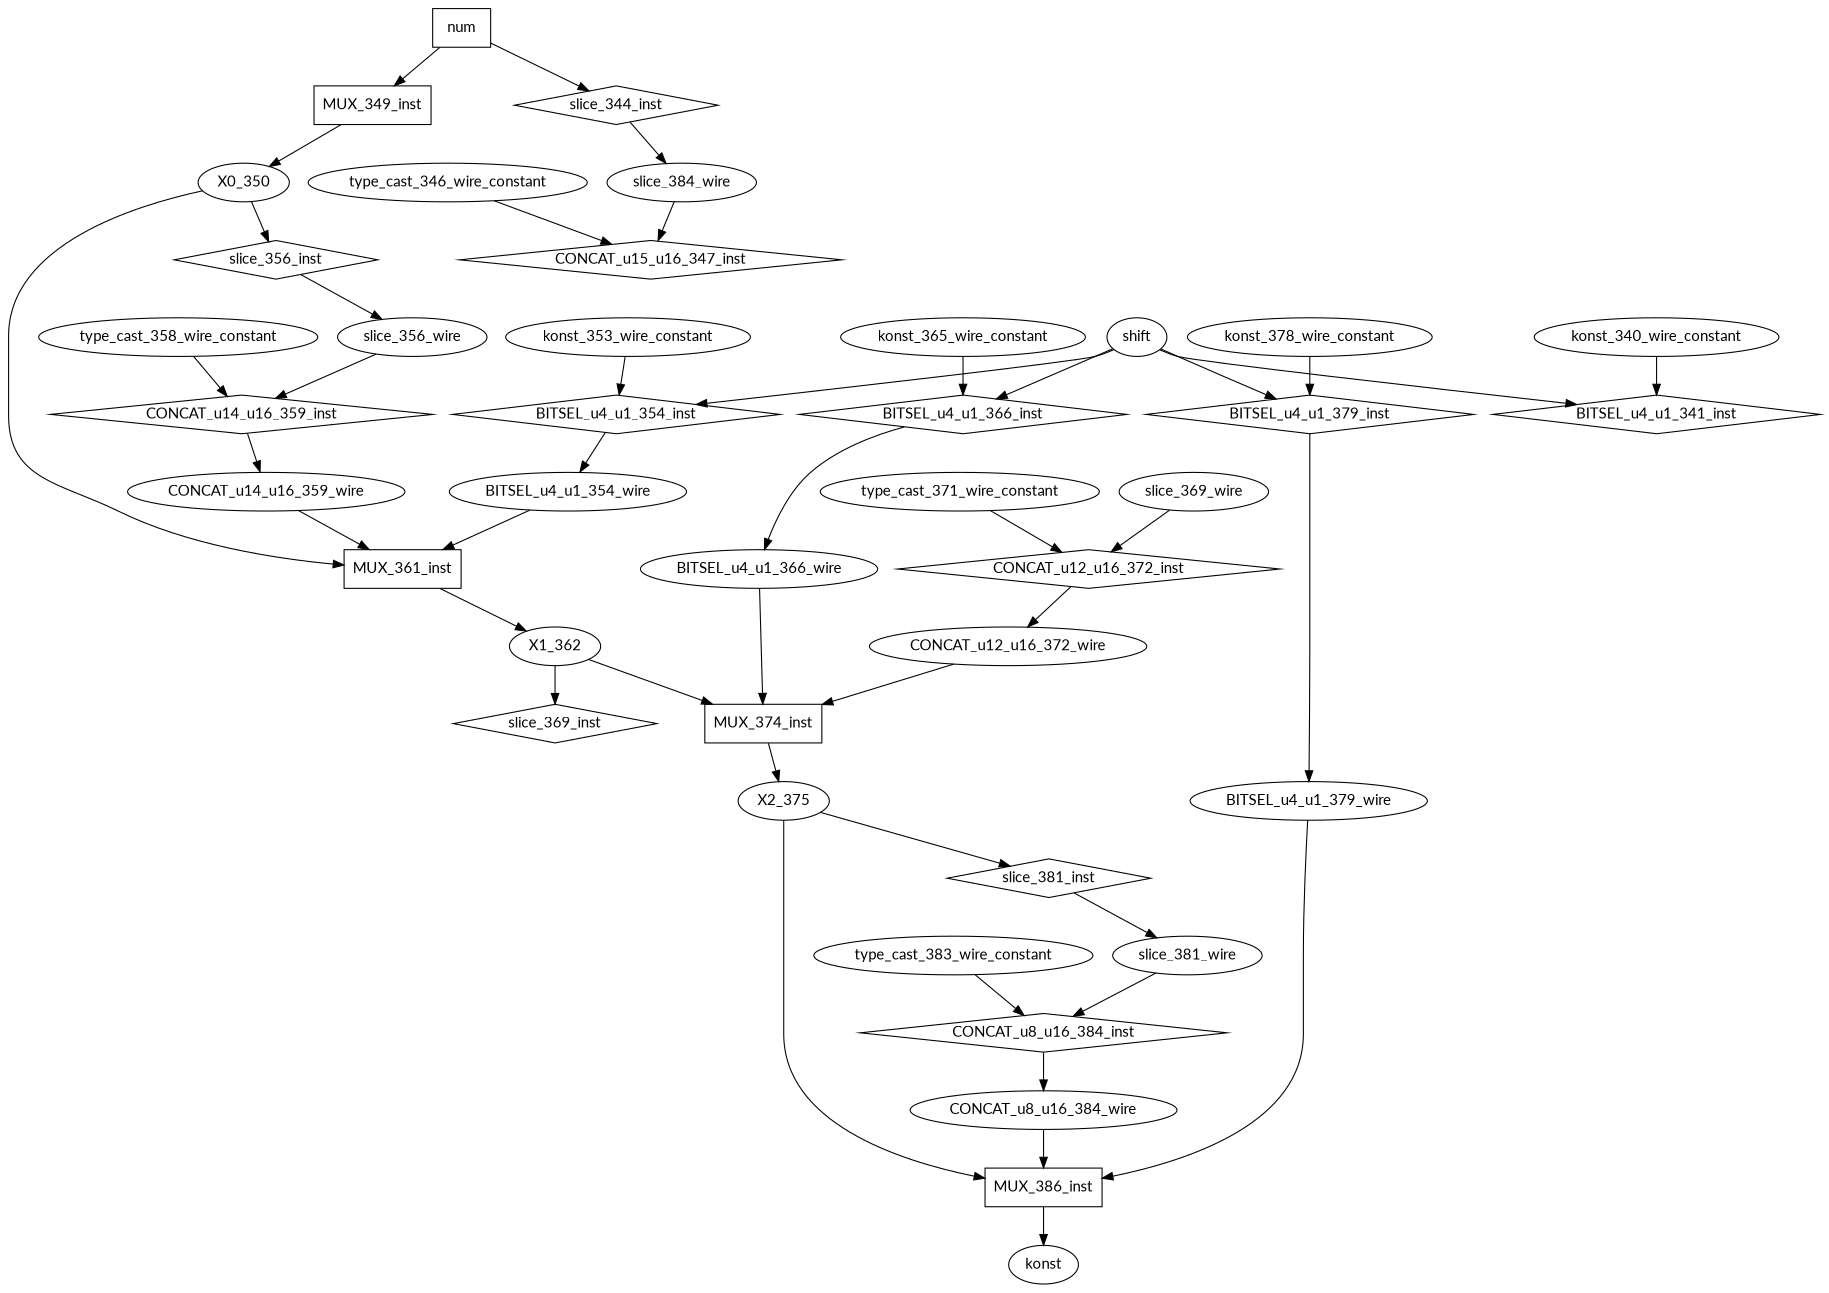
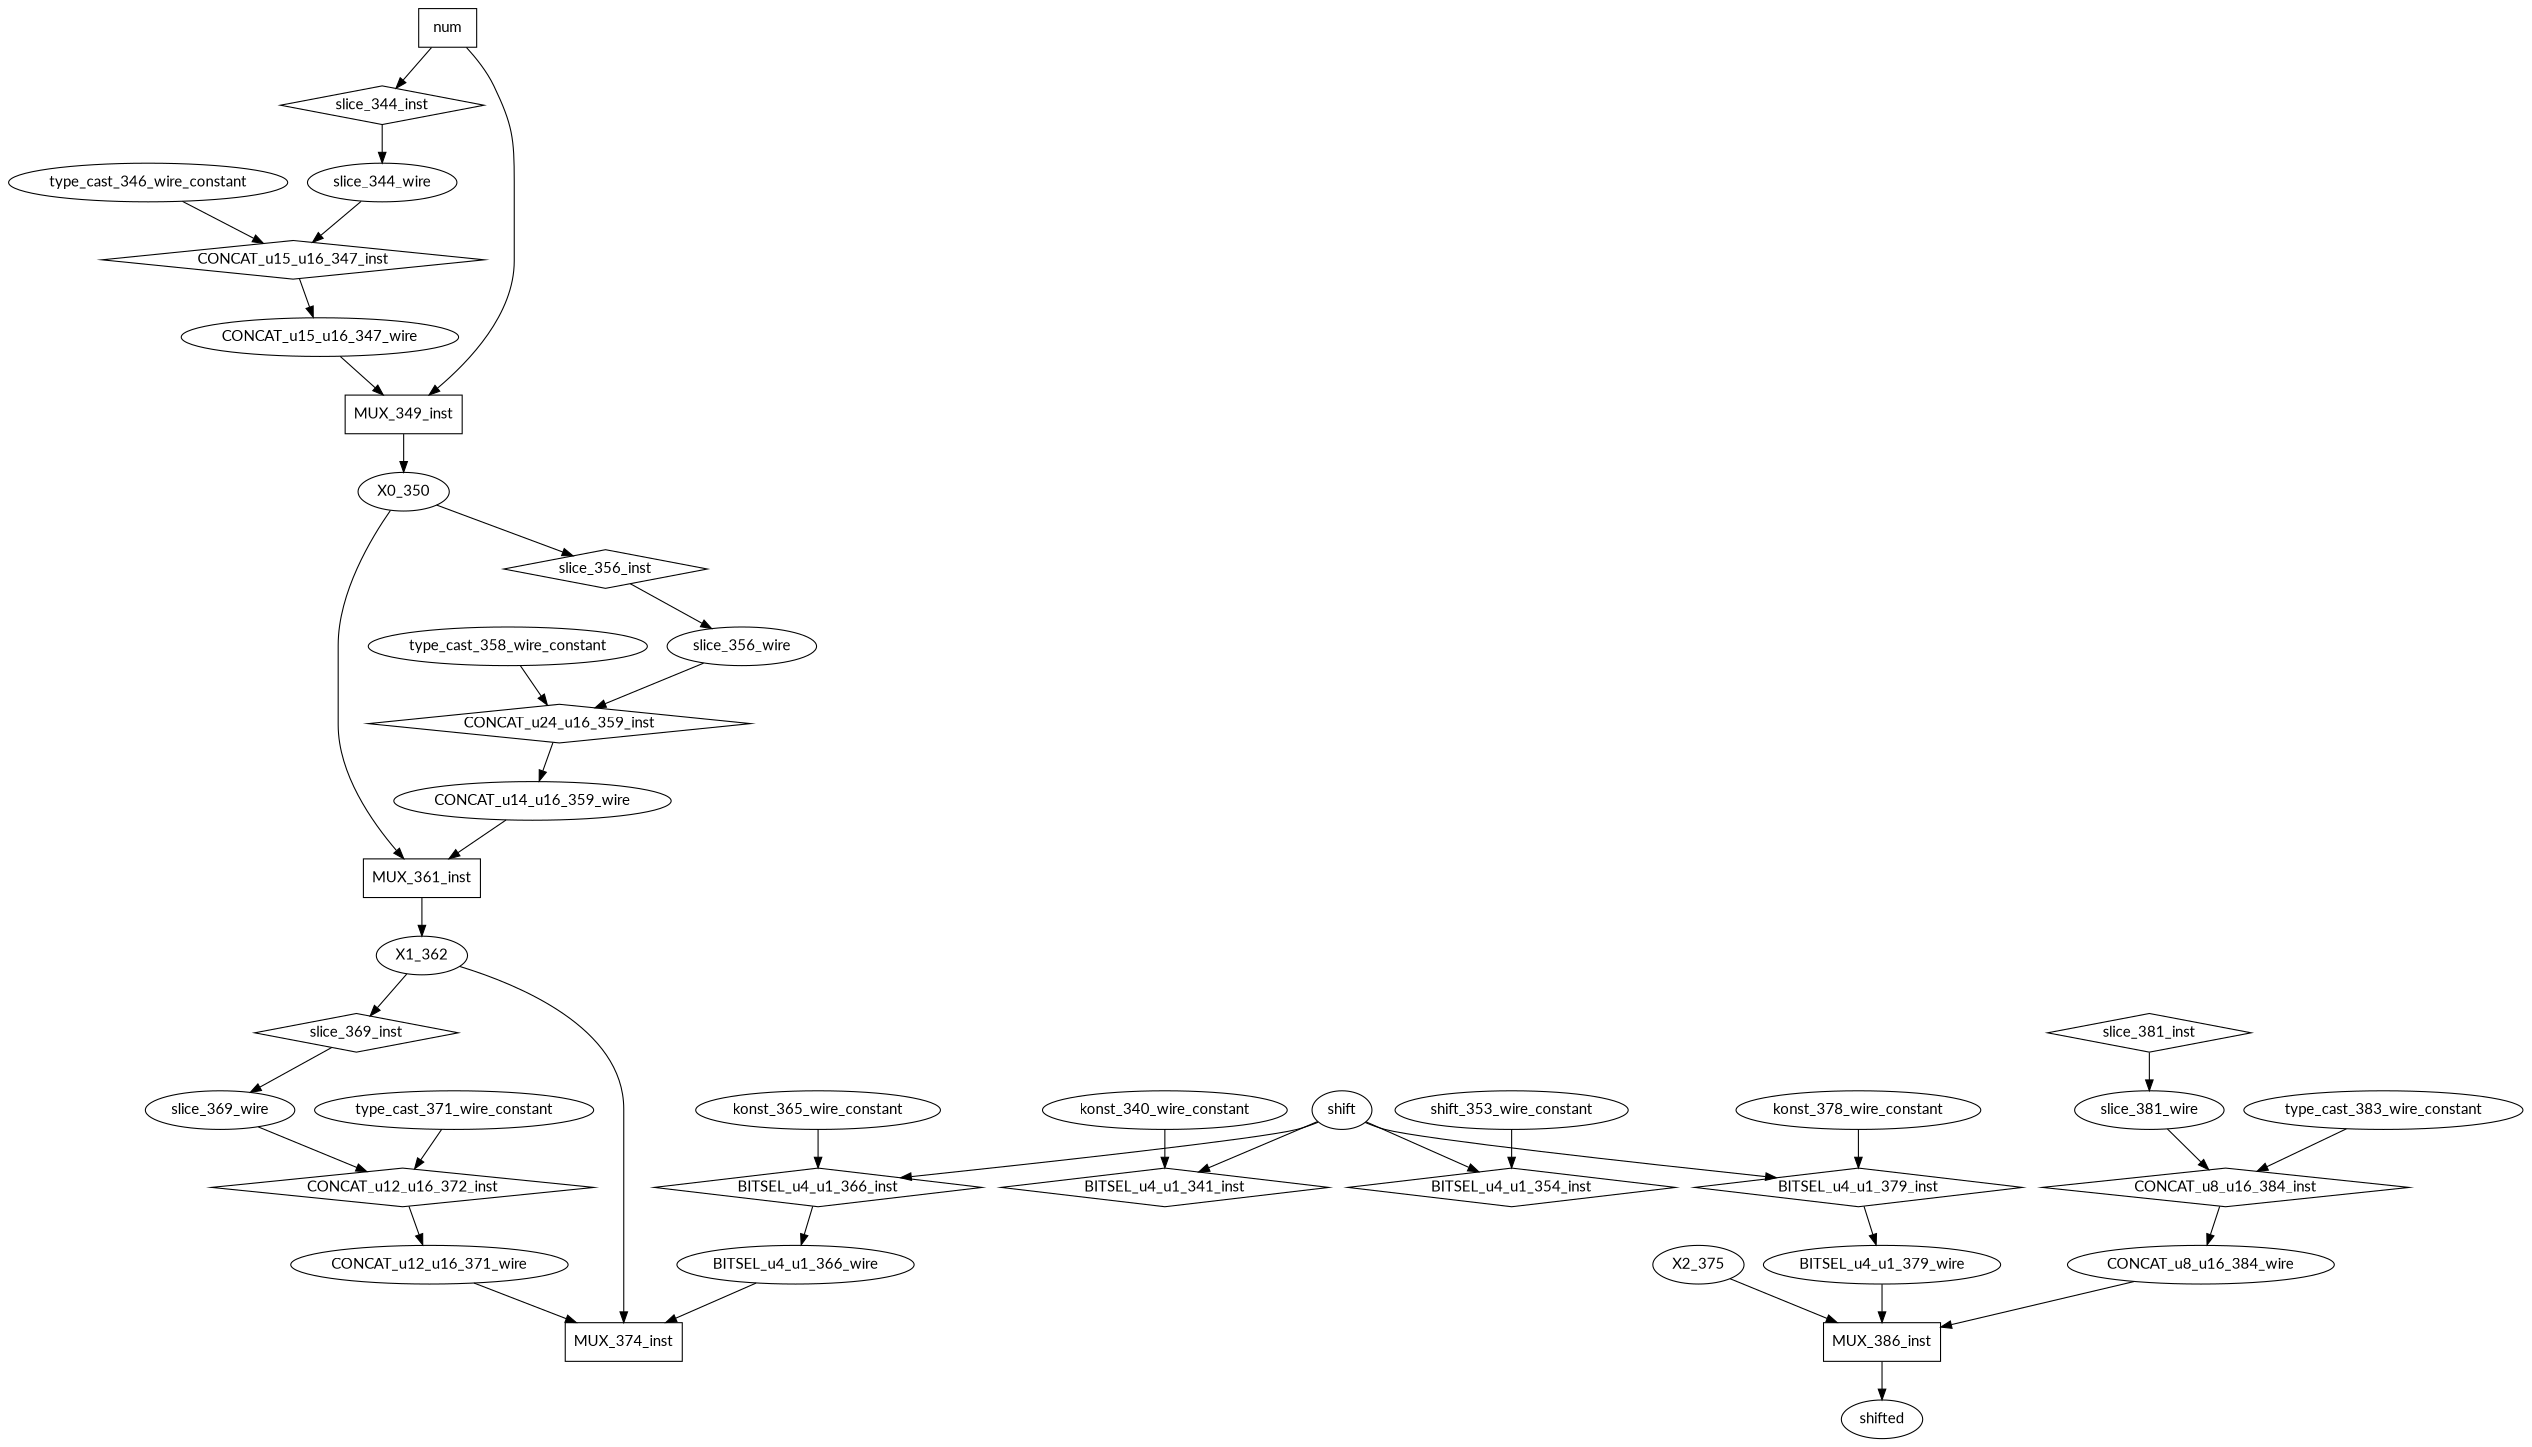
(682, 183) -> (382, 183)
none -> (320, 337)
(628, 337) -> (1512, 1110)
(242, 414) -> (559, 724)
(568, 492) -> none
(1008, 646) -> (429, 1265)
(772, 757) -> none
(910, 838) -> none
none -> (296, 1067)
(1044, 1265) -> (1882, 1419)
